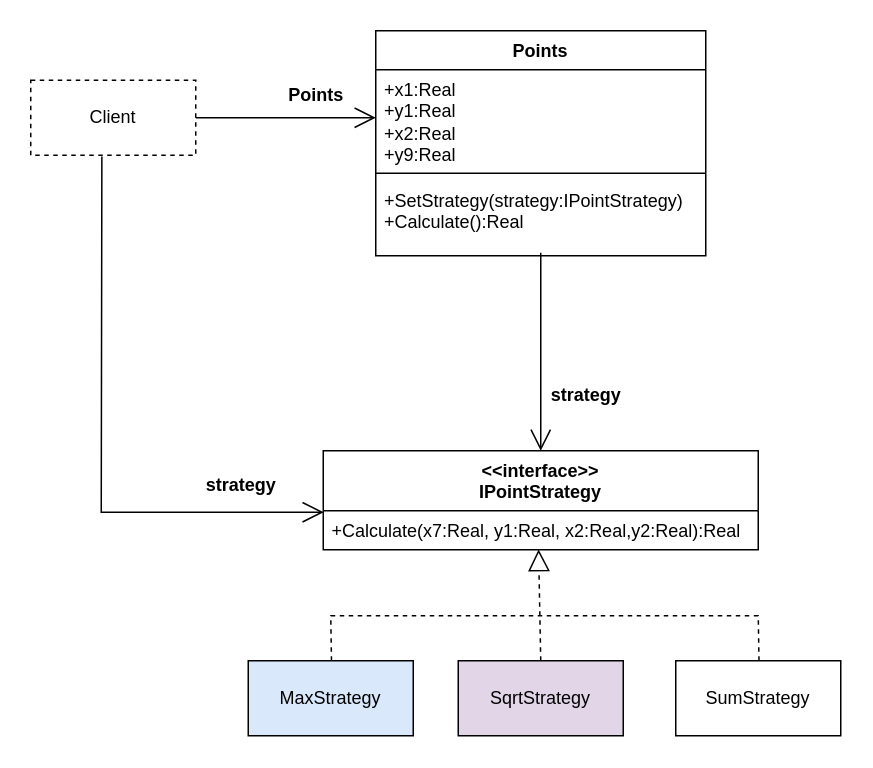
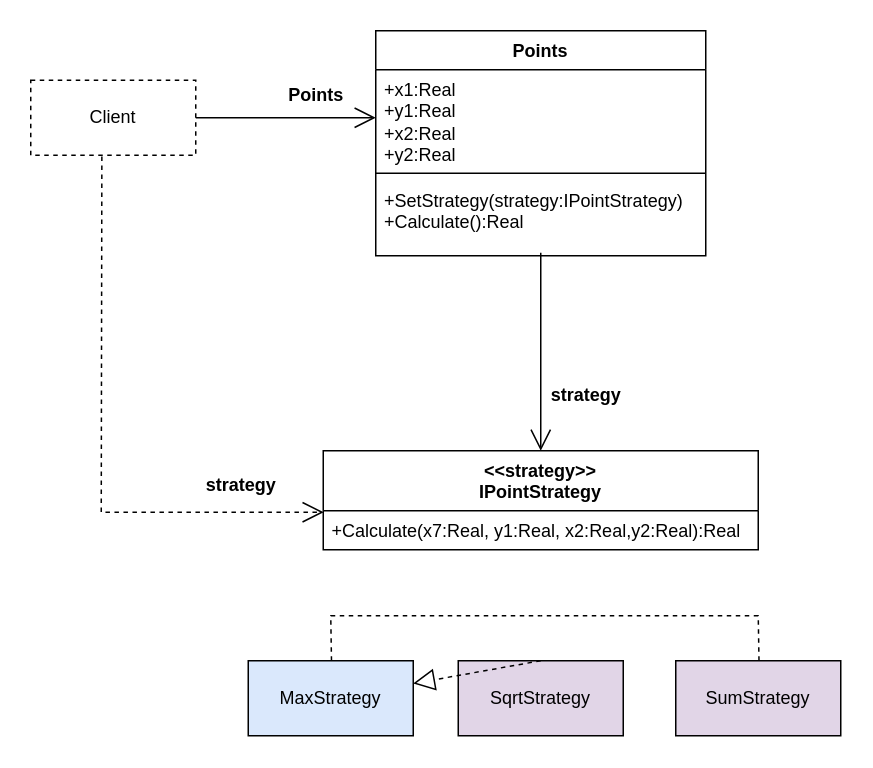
(420, 123) -> (420, 123)
(101, 445) -> (101, 445)
(541, 483) -> (541, 483)
(540, 618) -> (487, 670)
(758, 698) -> (758, 698)
